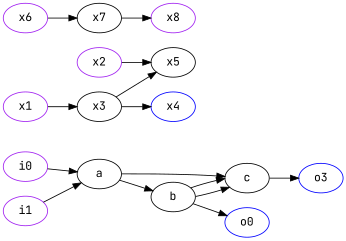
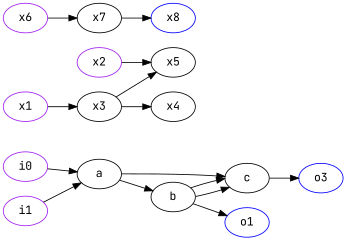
(173, 18) -> (173, 18)
(173, 107) -> (173, 107)
(247, 222) -> (247, 222)
